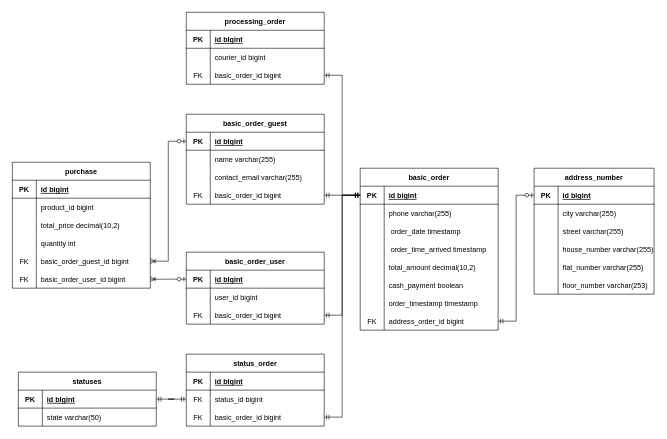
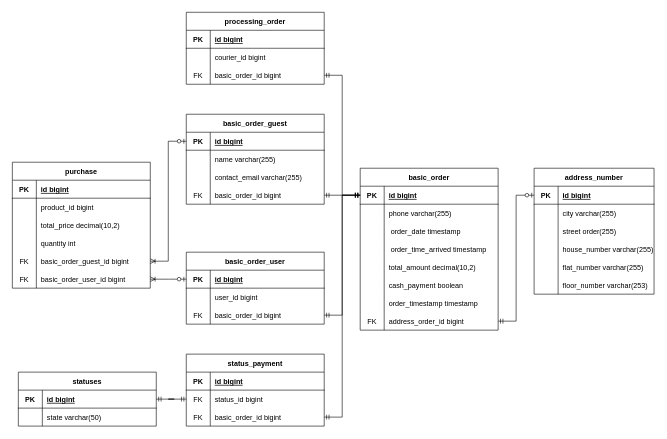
(600, 232) -> (596, 232)
(255, 364) -> (255, 364)
